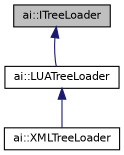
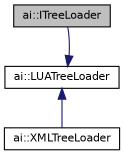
(55, 52) -> (69, 41)
